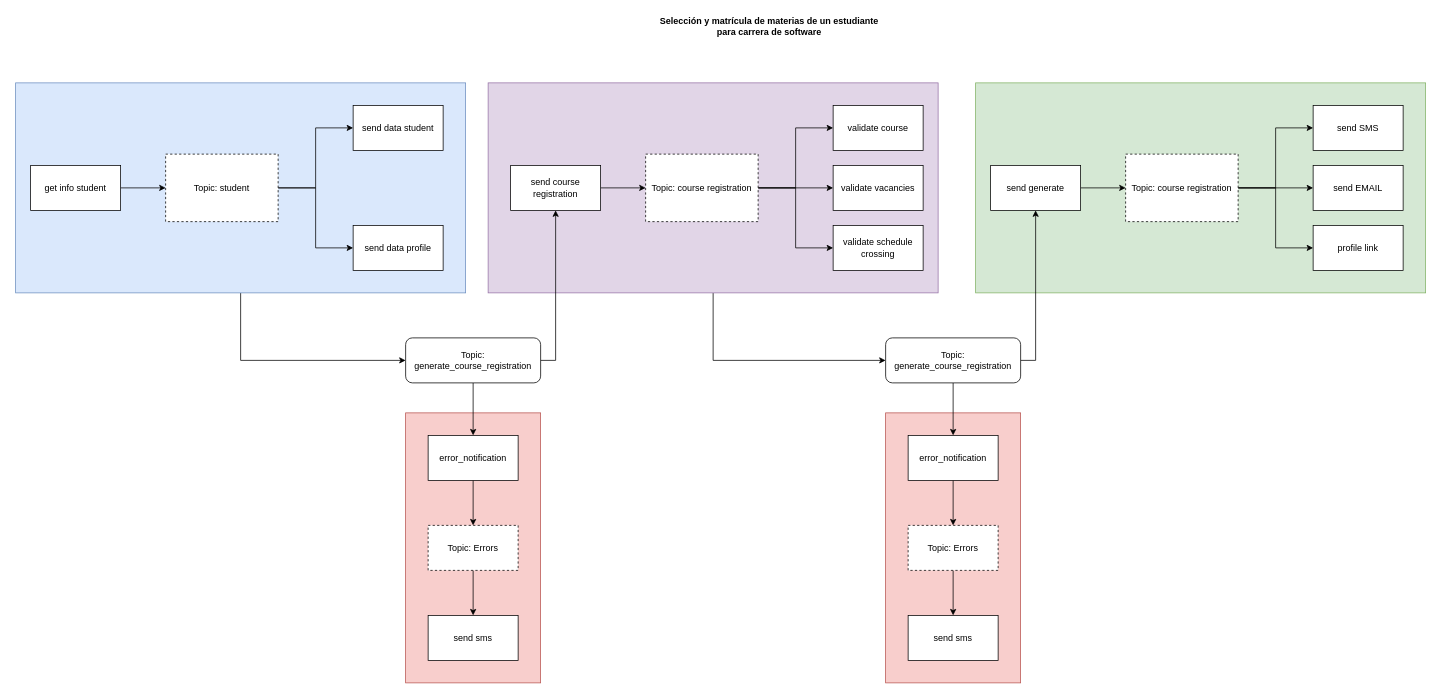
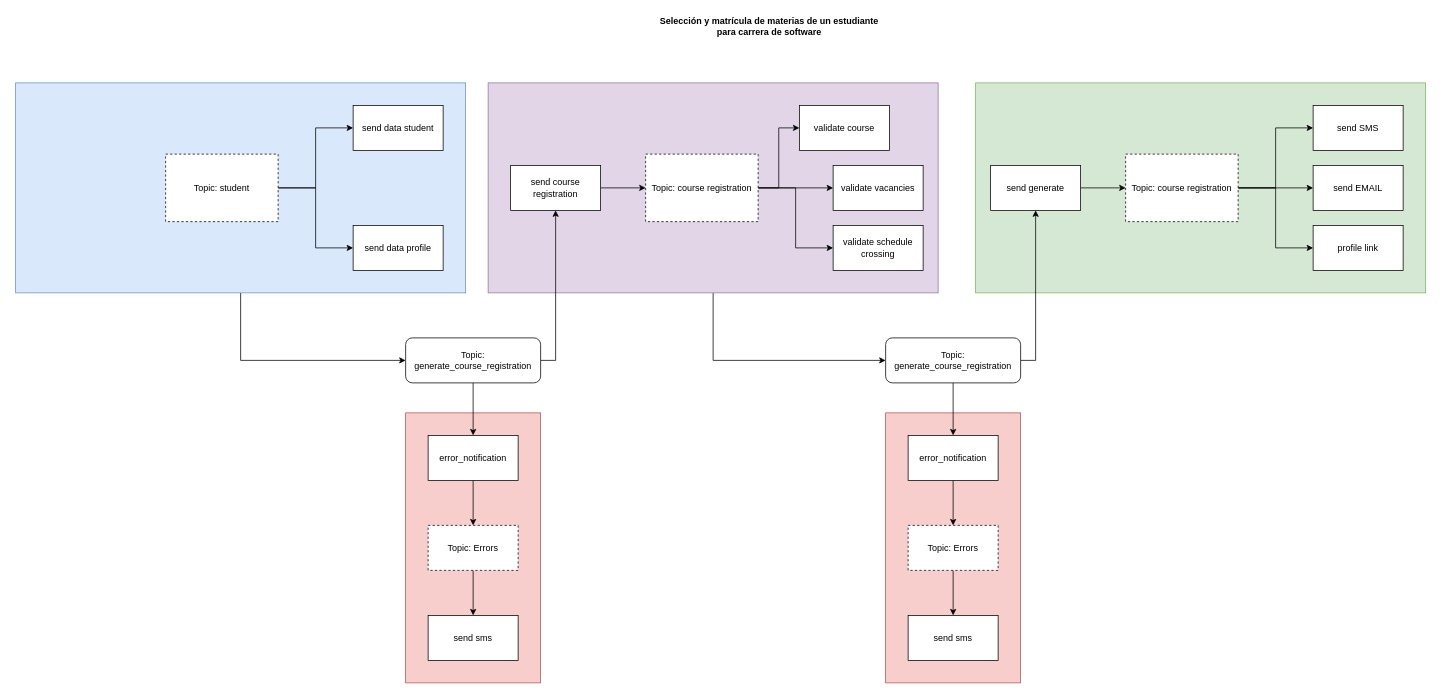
(878, 128) -> (844, 128)
(75, 188) -> none
(159, 188) -> none
